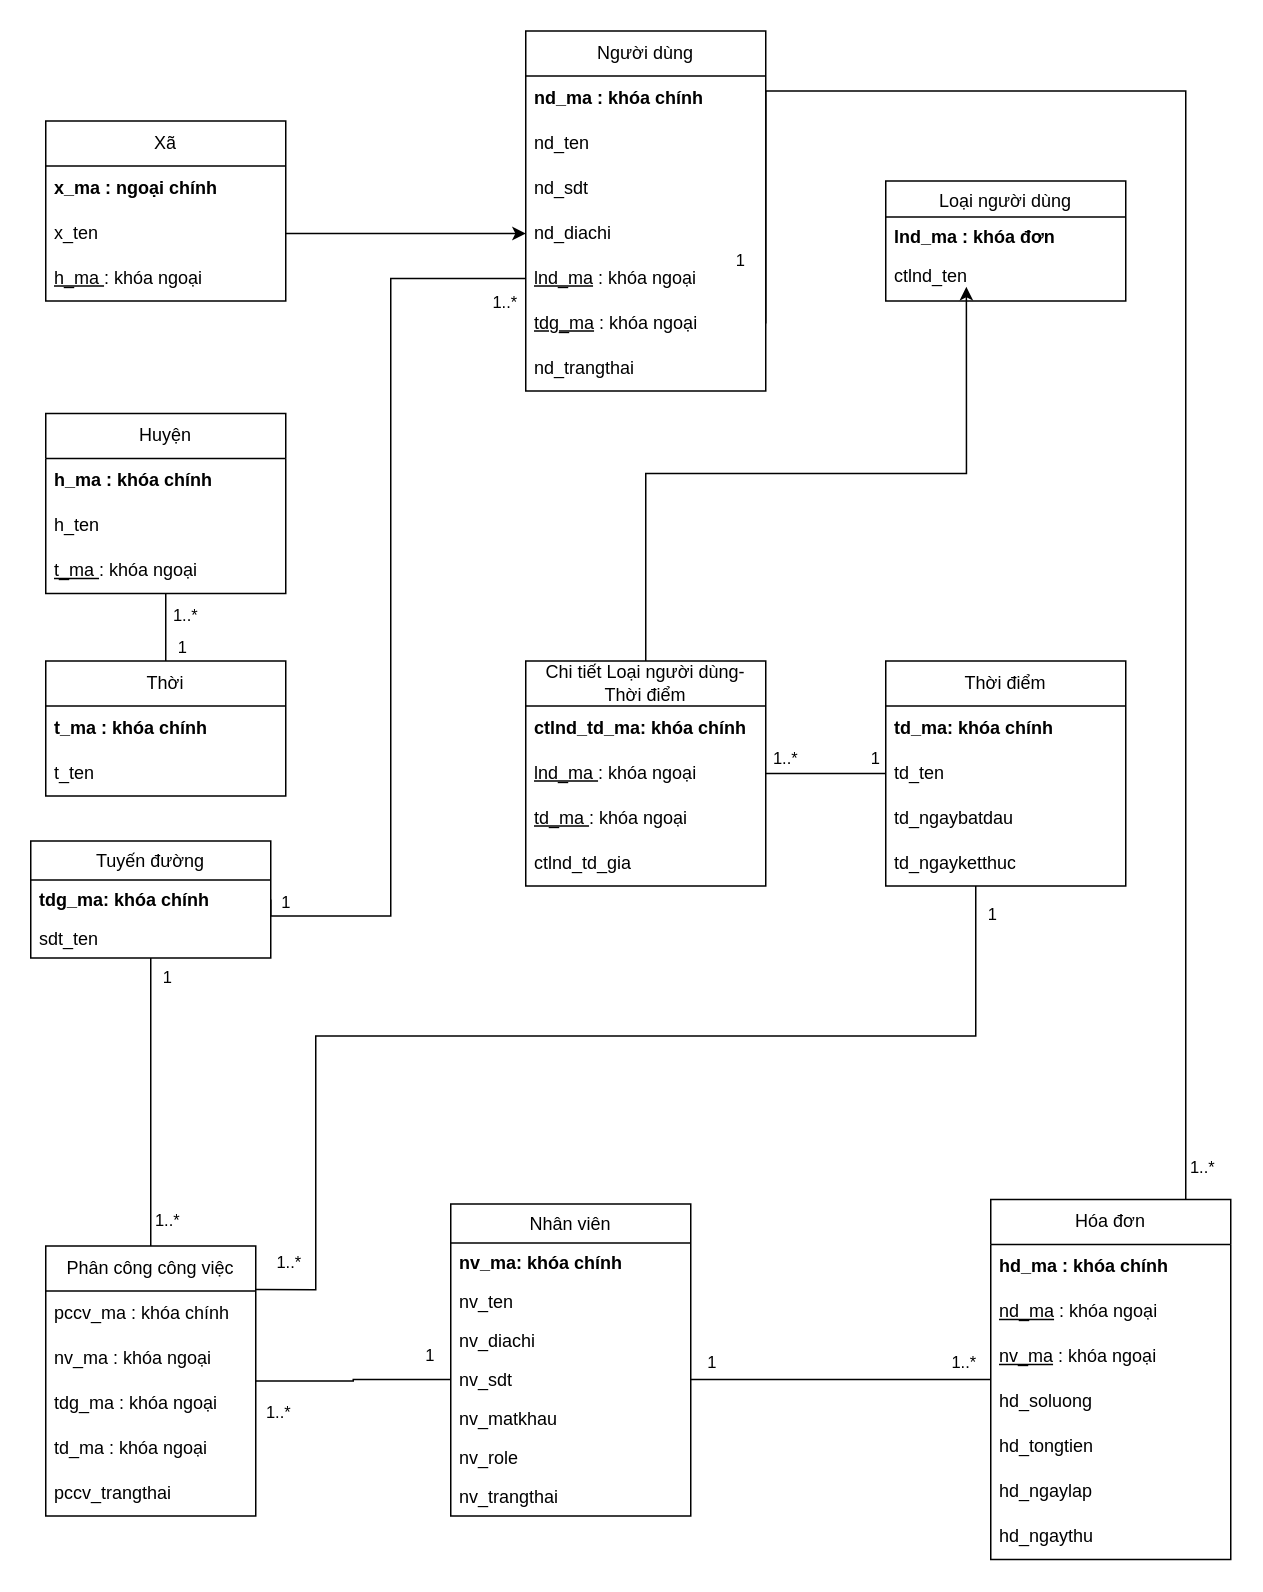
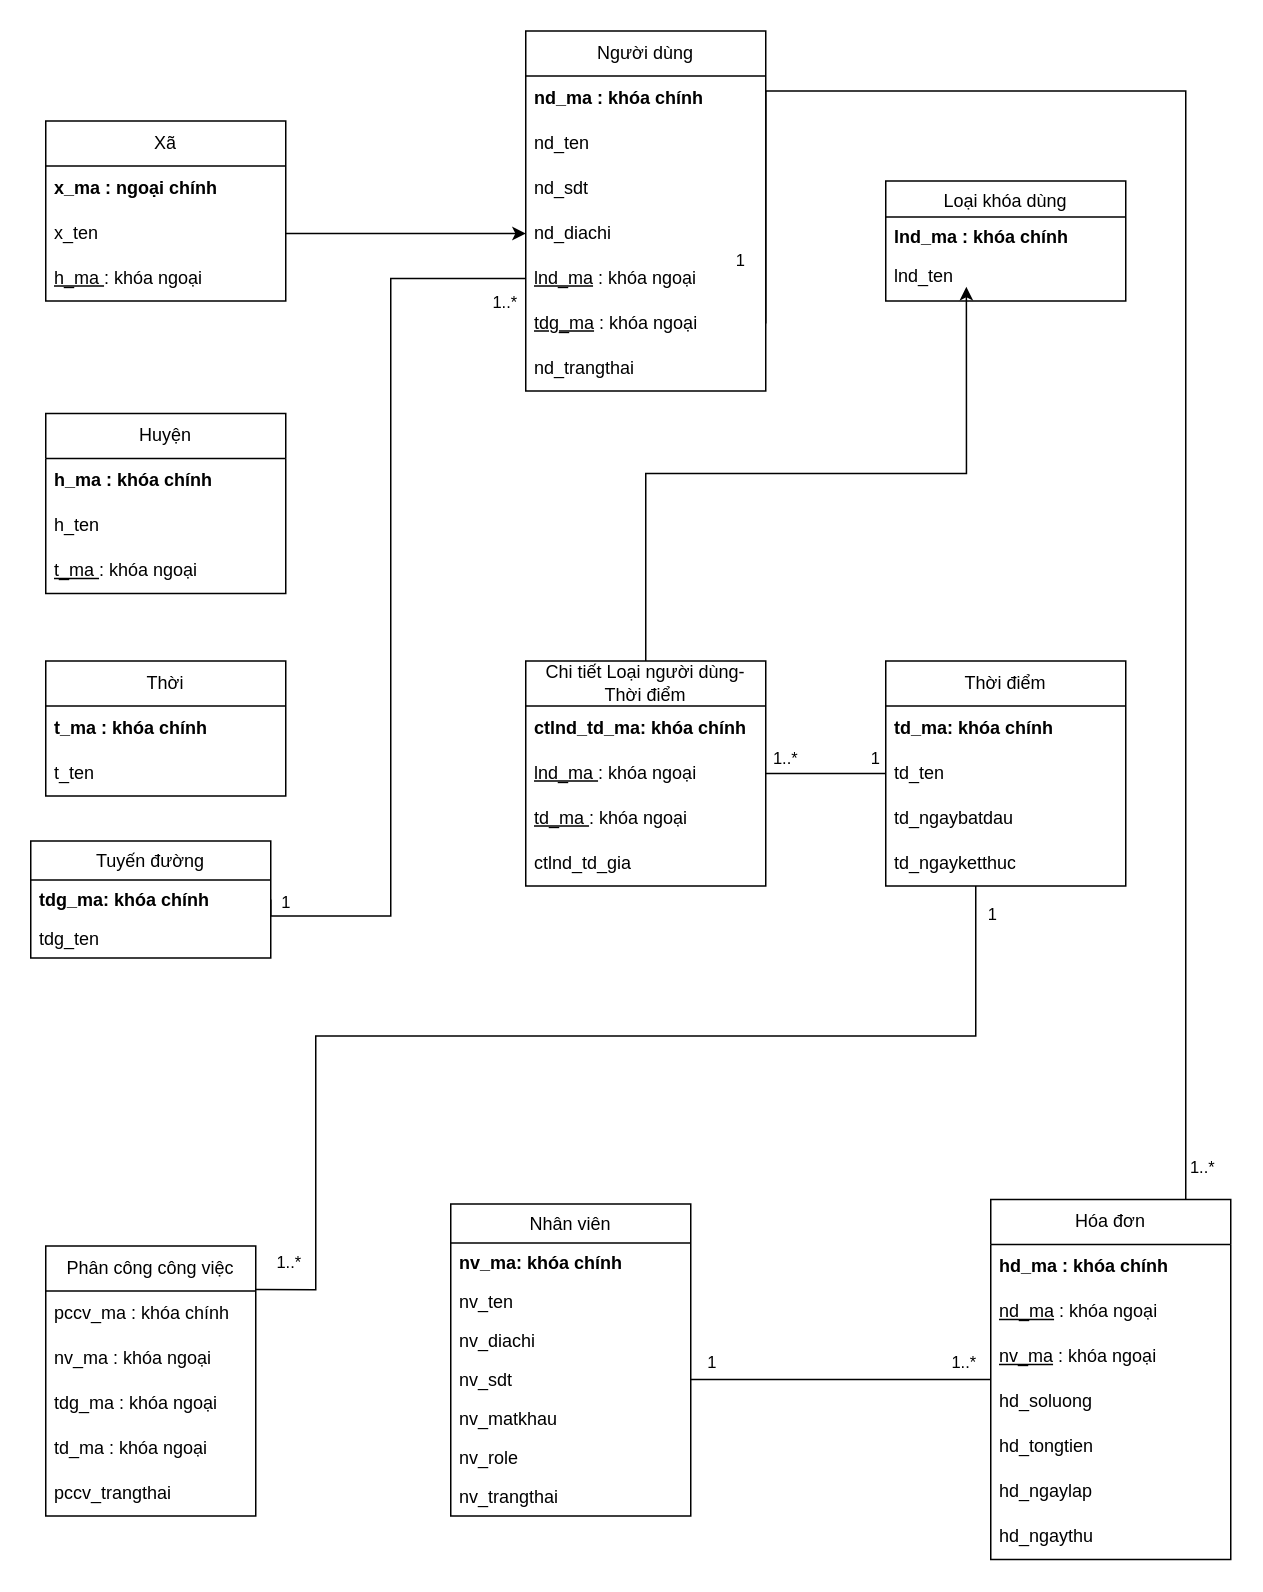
(1005, 201) -> (1005, 201)
(968, 237) -> (978, 237)
(937, 276) -> (927, 276)
(166, 629) -> none
(74, 939) -> (74, 939)
(151, 1103) -> none
(353, 1381) -> none
